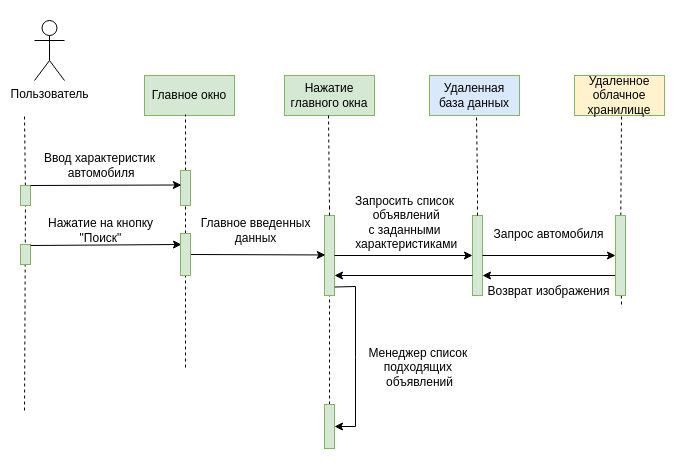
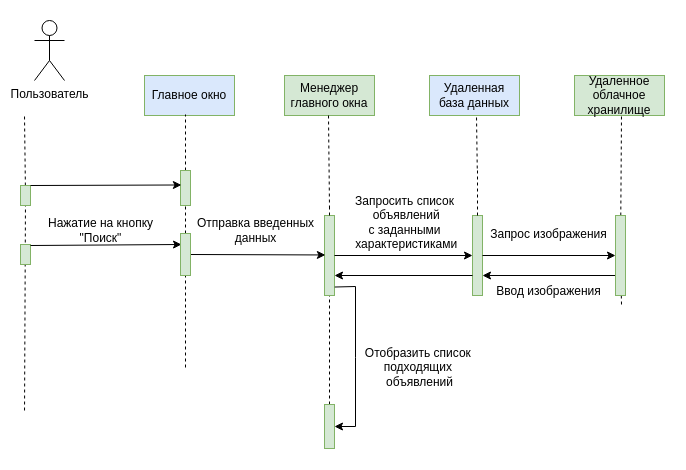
(190, 96) -> (190, 96)
(330, 96) -> (330, 96)
(620, 96) -> (620, 96)
(100, 165) -> none
(256, 231) -> (256, 231)
(549, 235) -> (549, 235)
(549, 292) -> (549, 292)
(420, 368) -> (420, 368)
